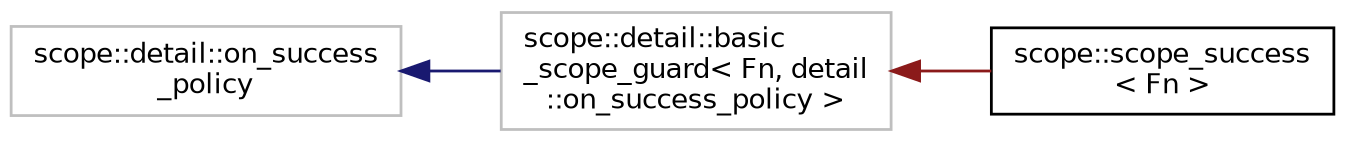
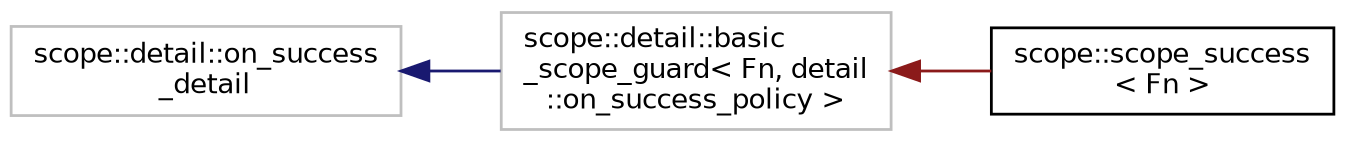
(206, 71) -> (206, 71)
